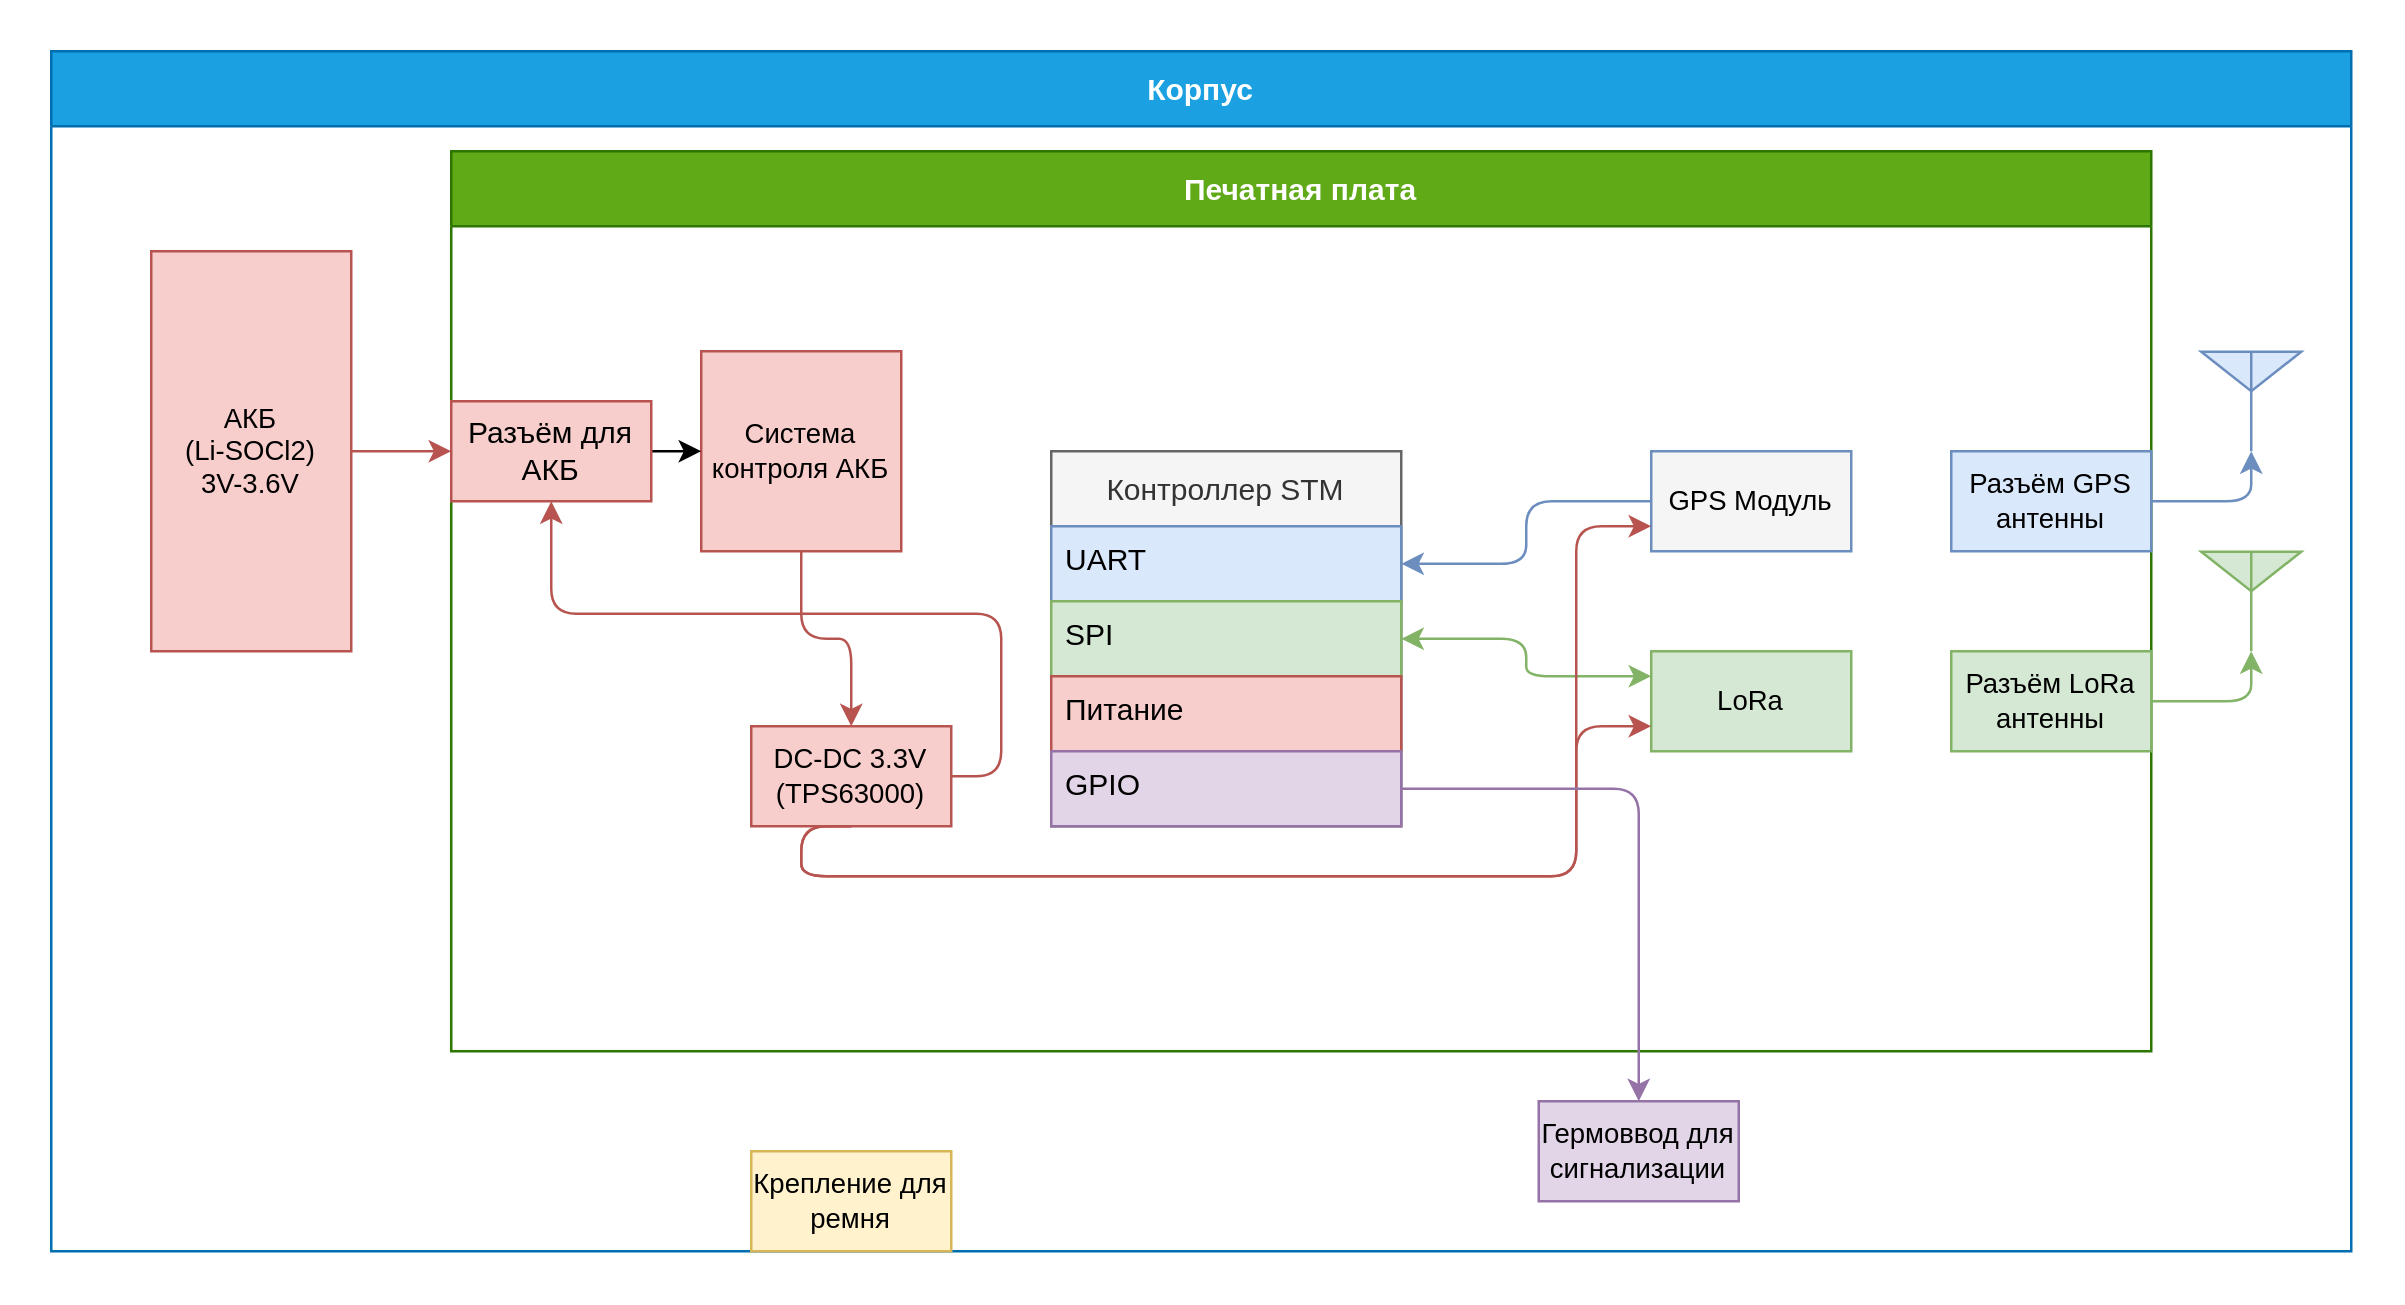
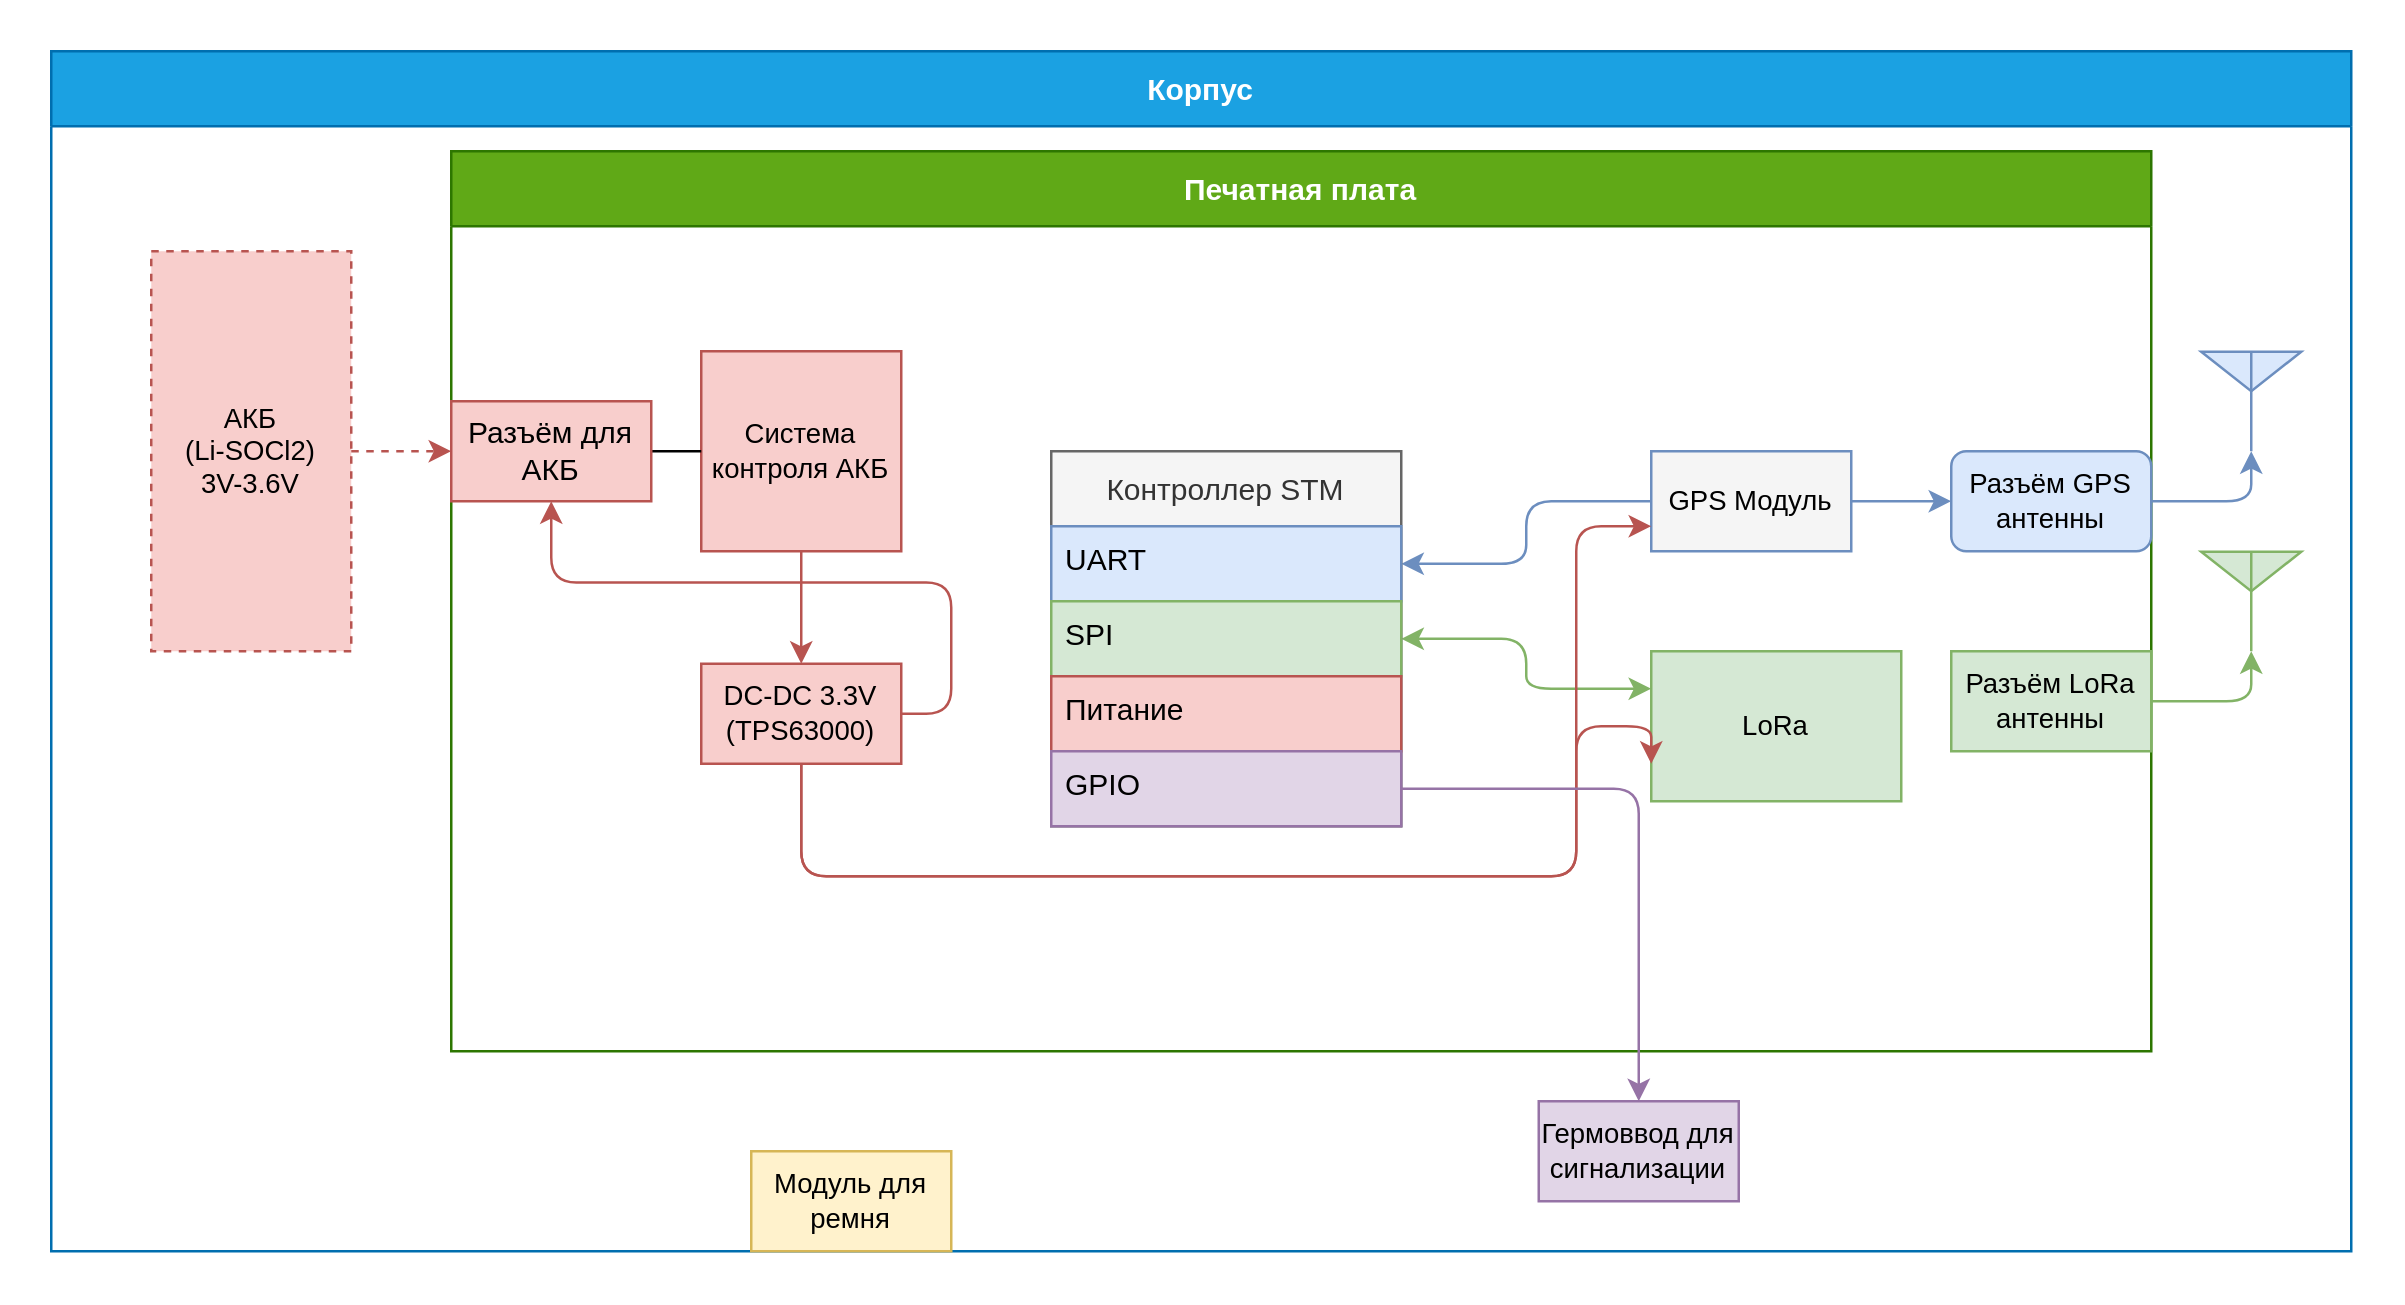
(251, 451) -> (251, 451)
(389, 451) -> (389, 451)
(683, 451) -> (691, 451)
none -> (1893, 501)
(2051, 501) -> (2051, 501)
(1751, 701) -> (1776, 726)
(851, 776) -> (801, 714)
(851, 1201) -> (851, 1201)
